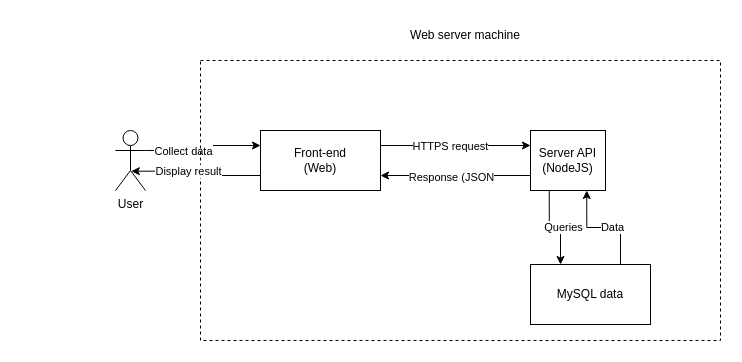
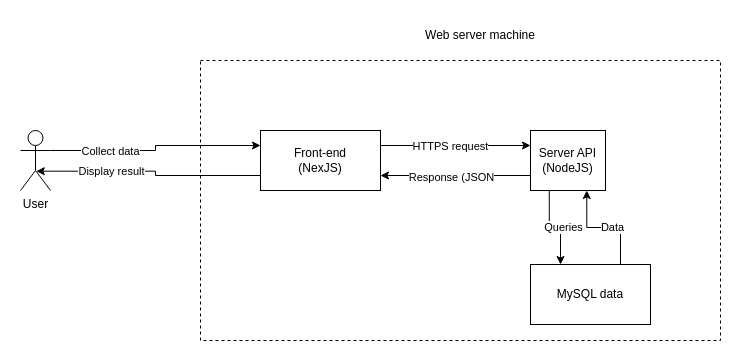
(466, 36) -> (481, 36)
(131, 161) -> (36, 161)
(321, 161) -> (321, 161)
